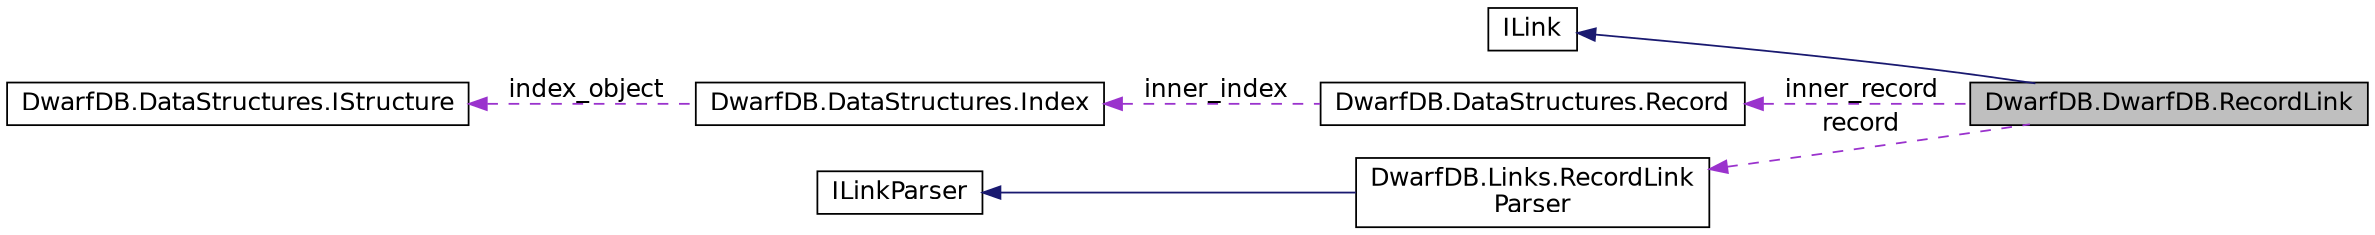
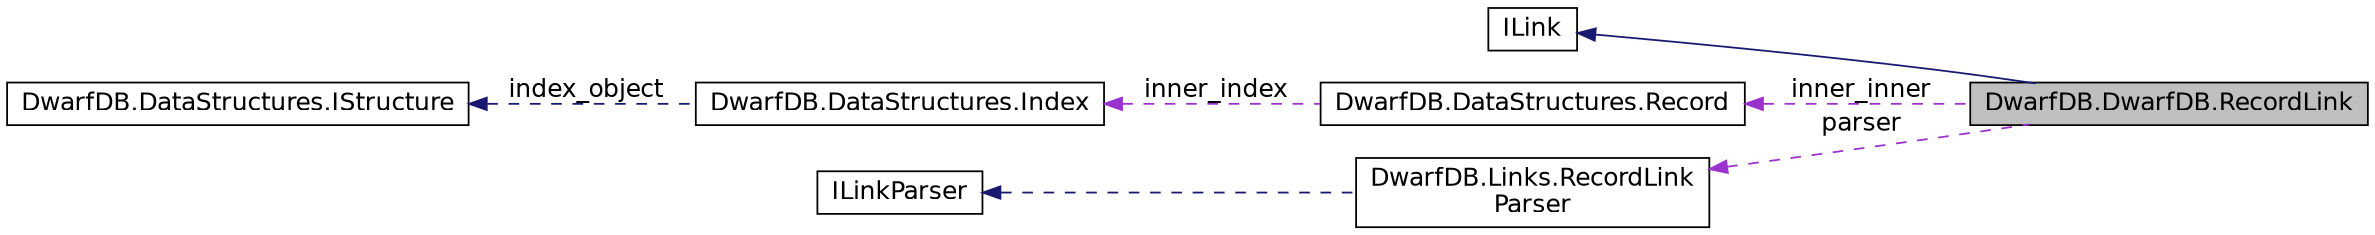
(1858, 91) -> (1858, 91)
(591, 104) -> (591, 104)
(1858, 124) -> (1858, 124)
(1178, 193) -> (1178, 193)
